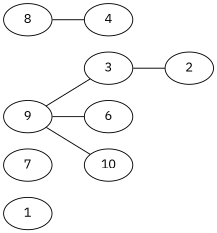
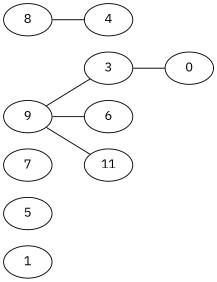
(189, 68) -> (189, 68)
(109, 165) -> (109, 165)
none -> (28, 214)
